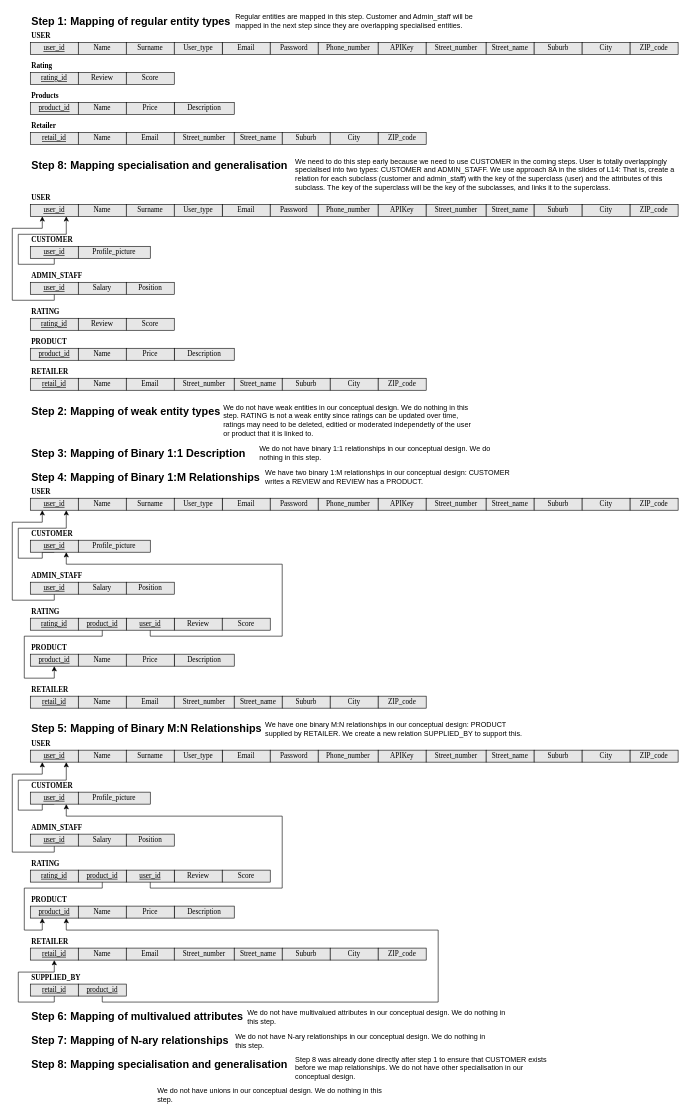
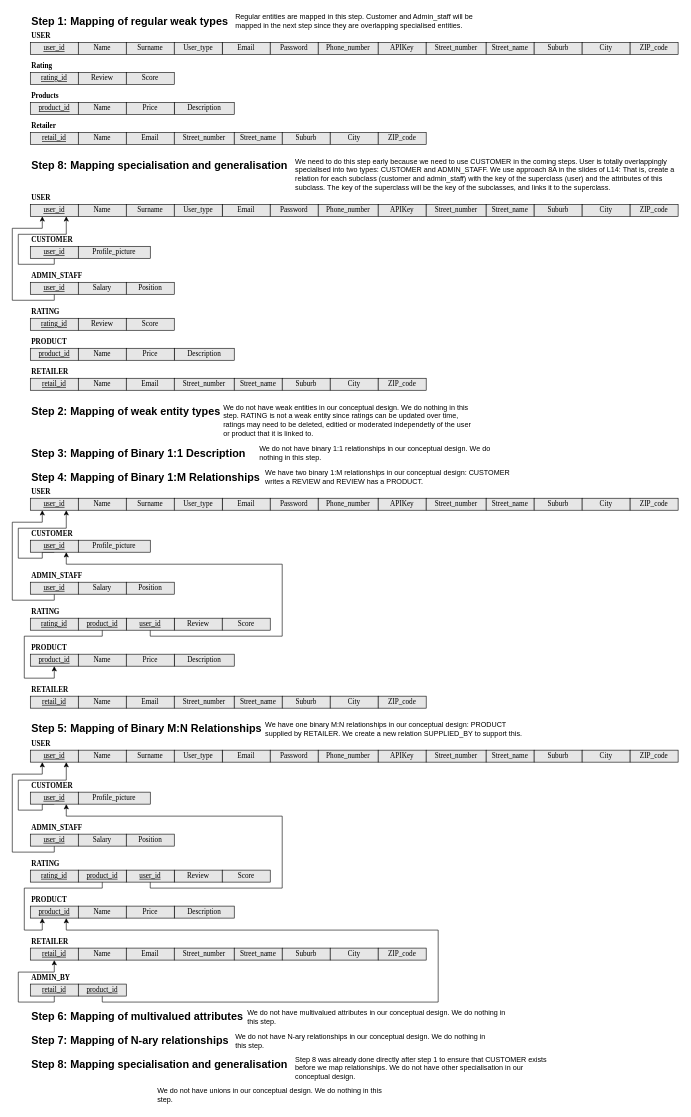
(133, 21) -> (131, 21)
(54, 978) -> (48, 978)
